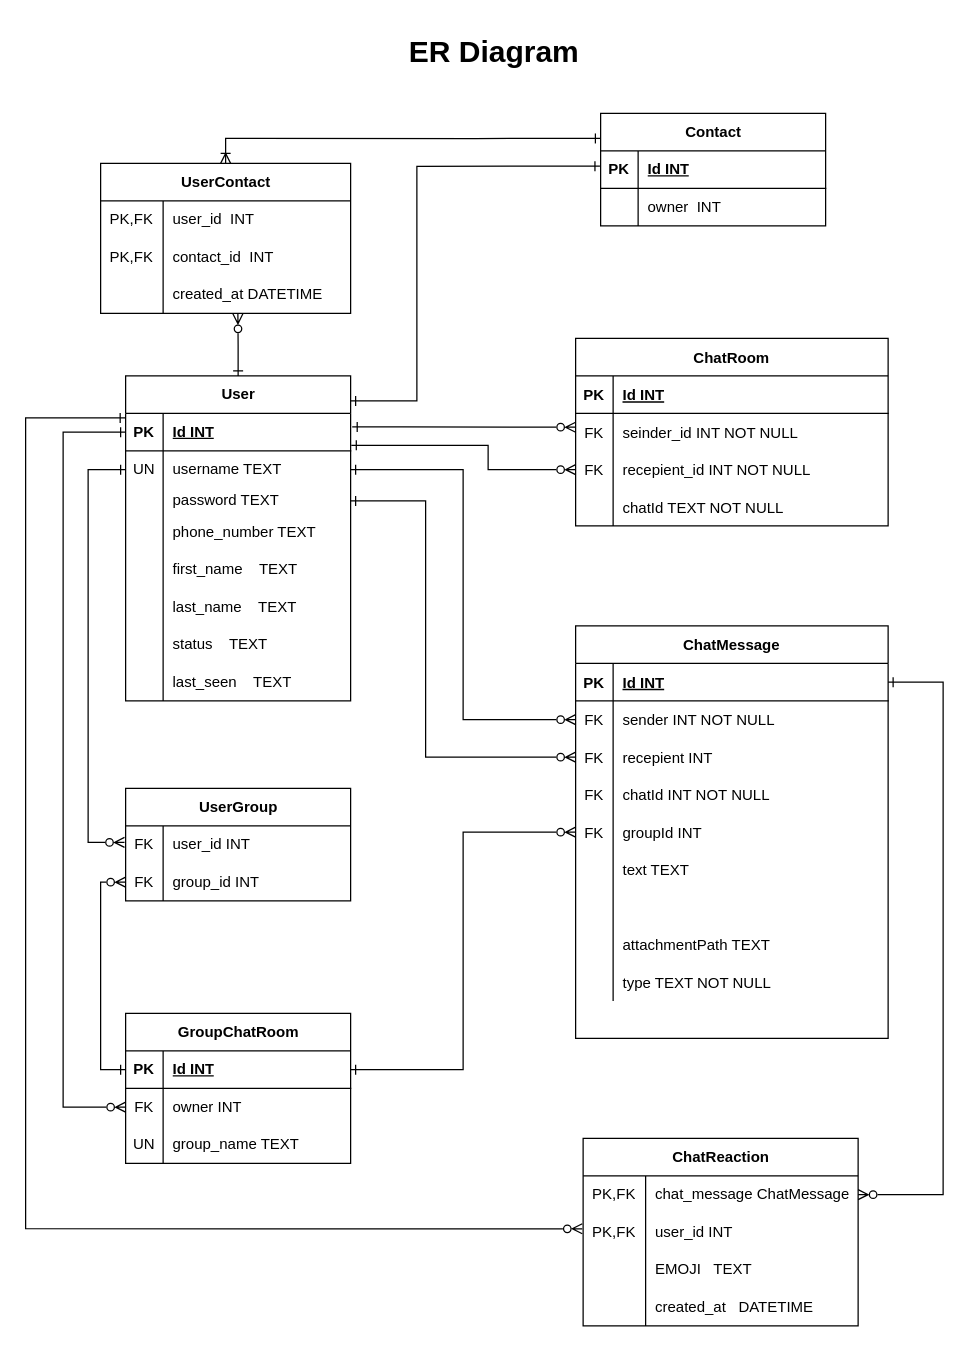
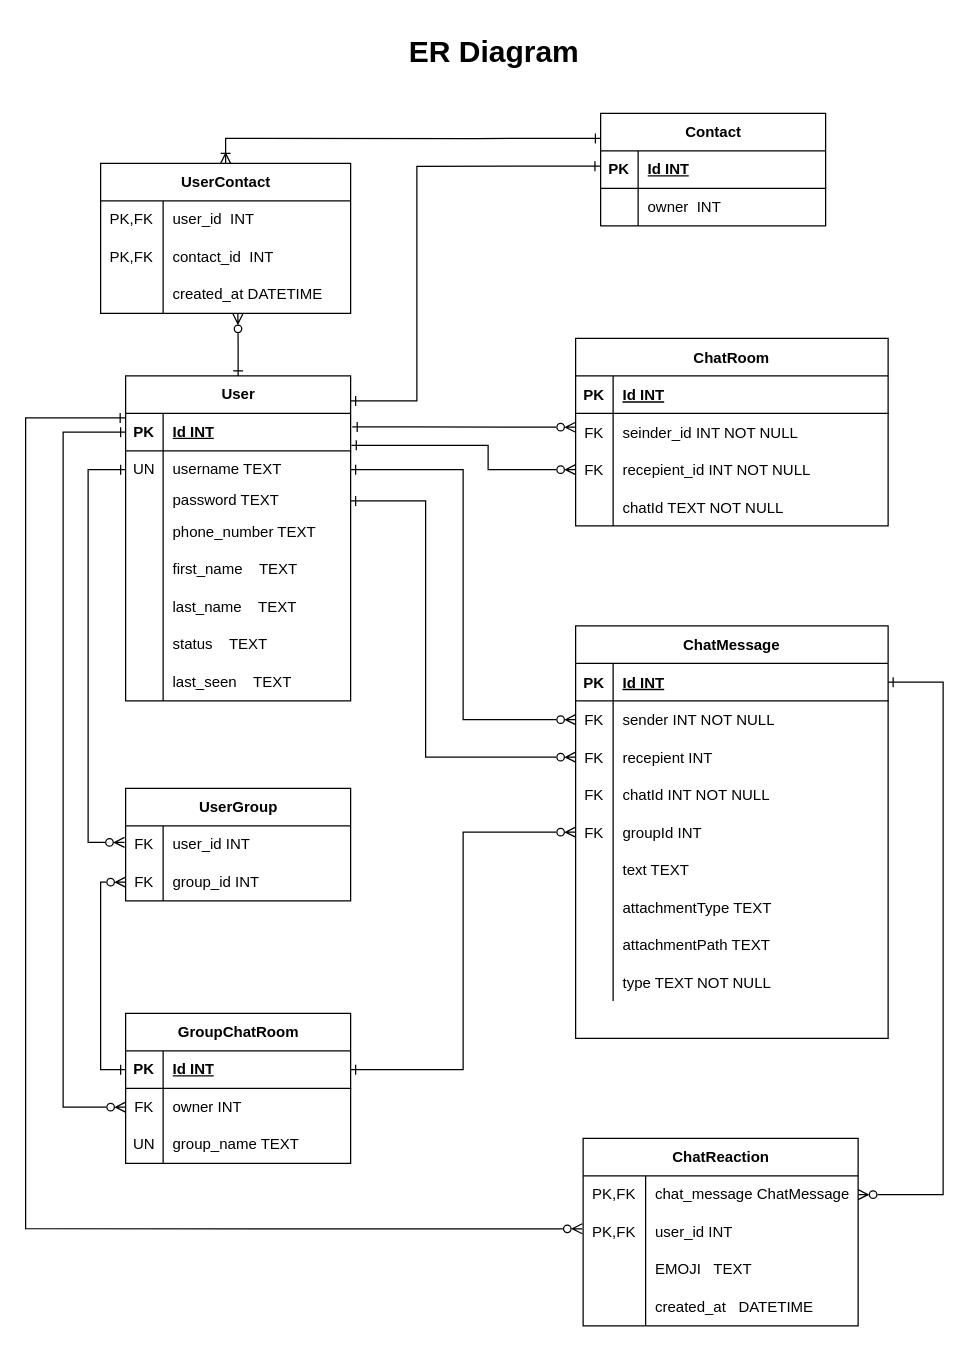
none -> (751, 907)
